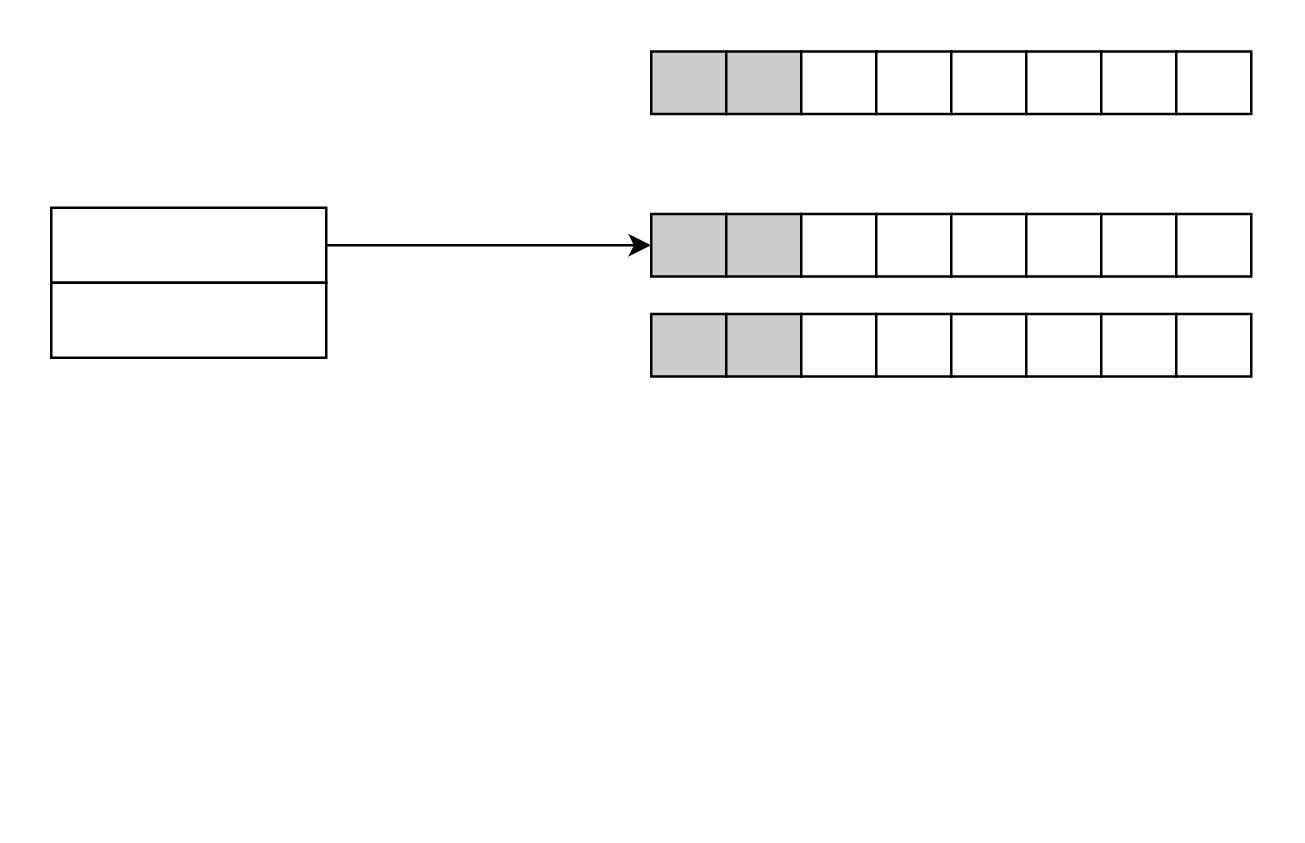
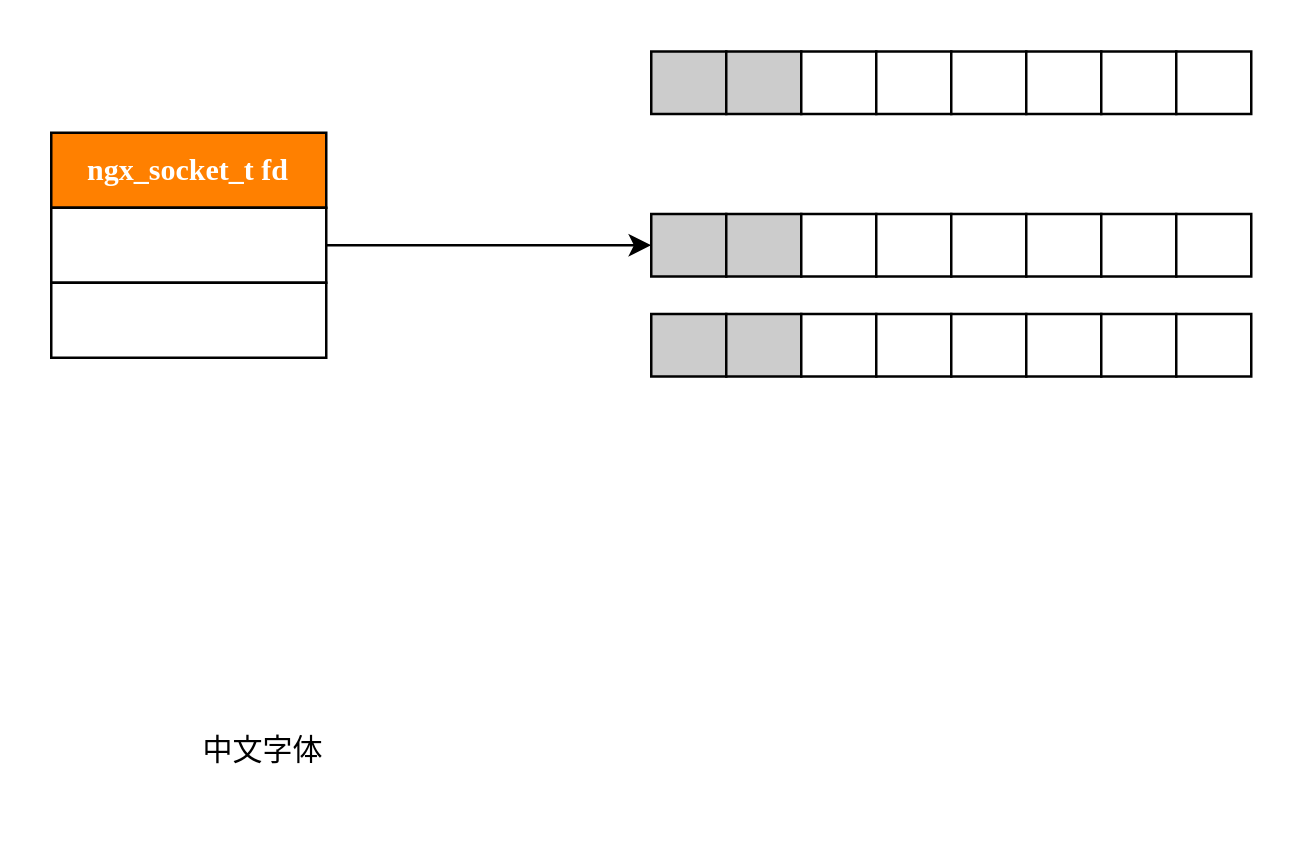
none -> (189, 170)
none -> (264, 751)
